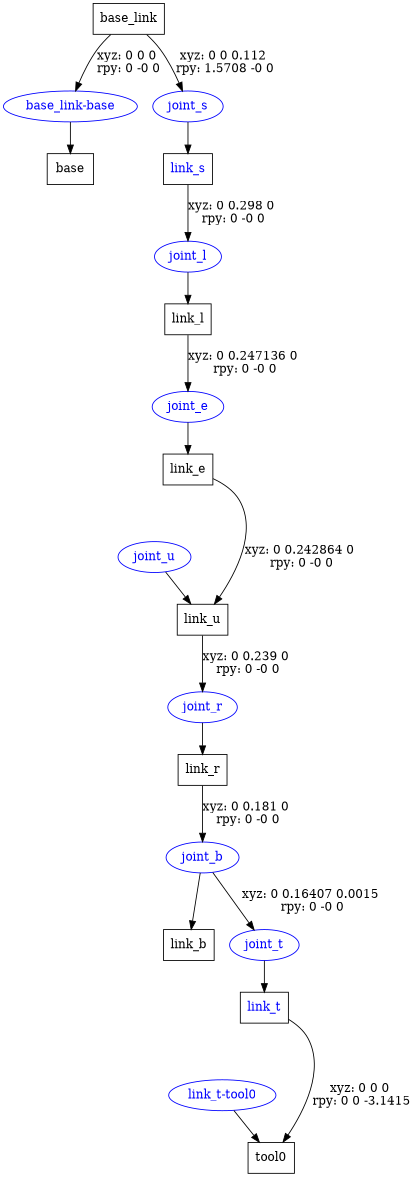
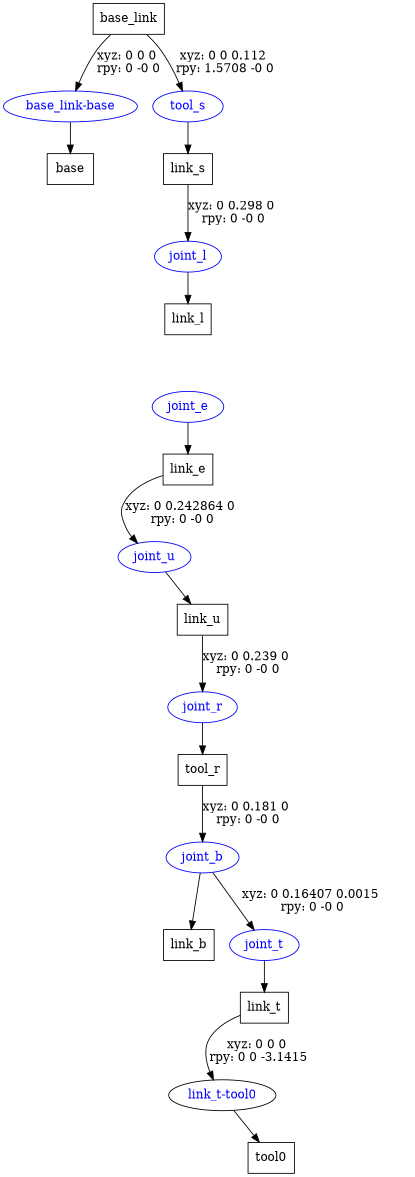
(188, 106) -> (188, 106)
(188, 169) -> (188, 169)
(188, 359) -> none
(246, 534) -> (127, 498)
(203, 770) -> (203, 770)
(264, 1008) -> (264, 1008)
(313, 1075) -> (211, 1037)
(222, 1095) -> (222, 1095)
